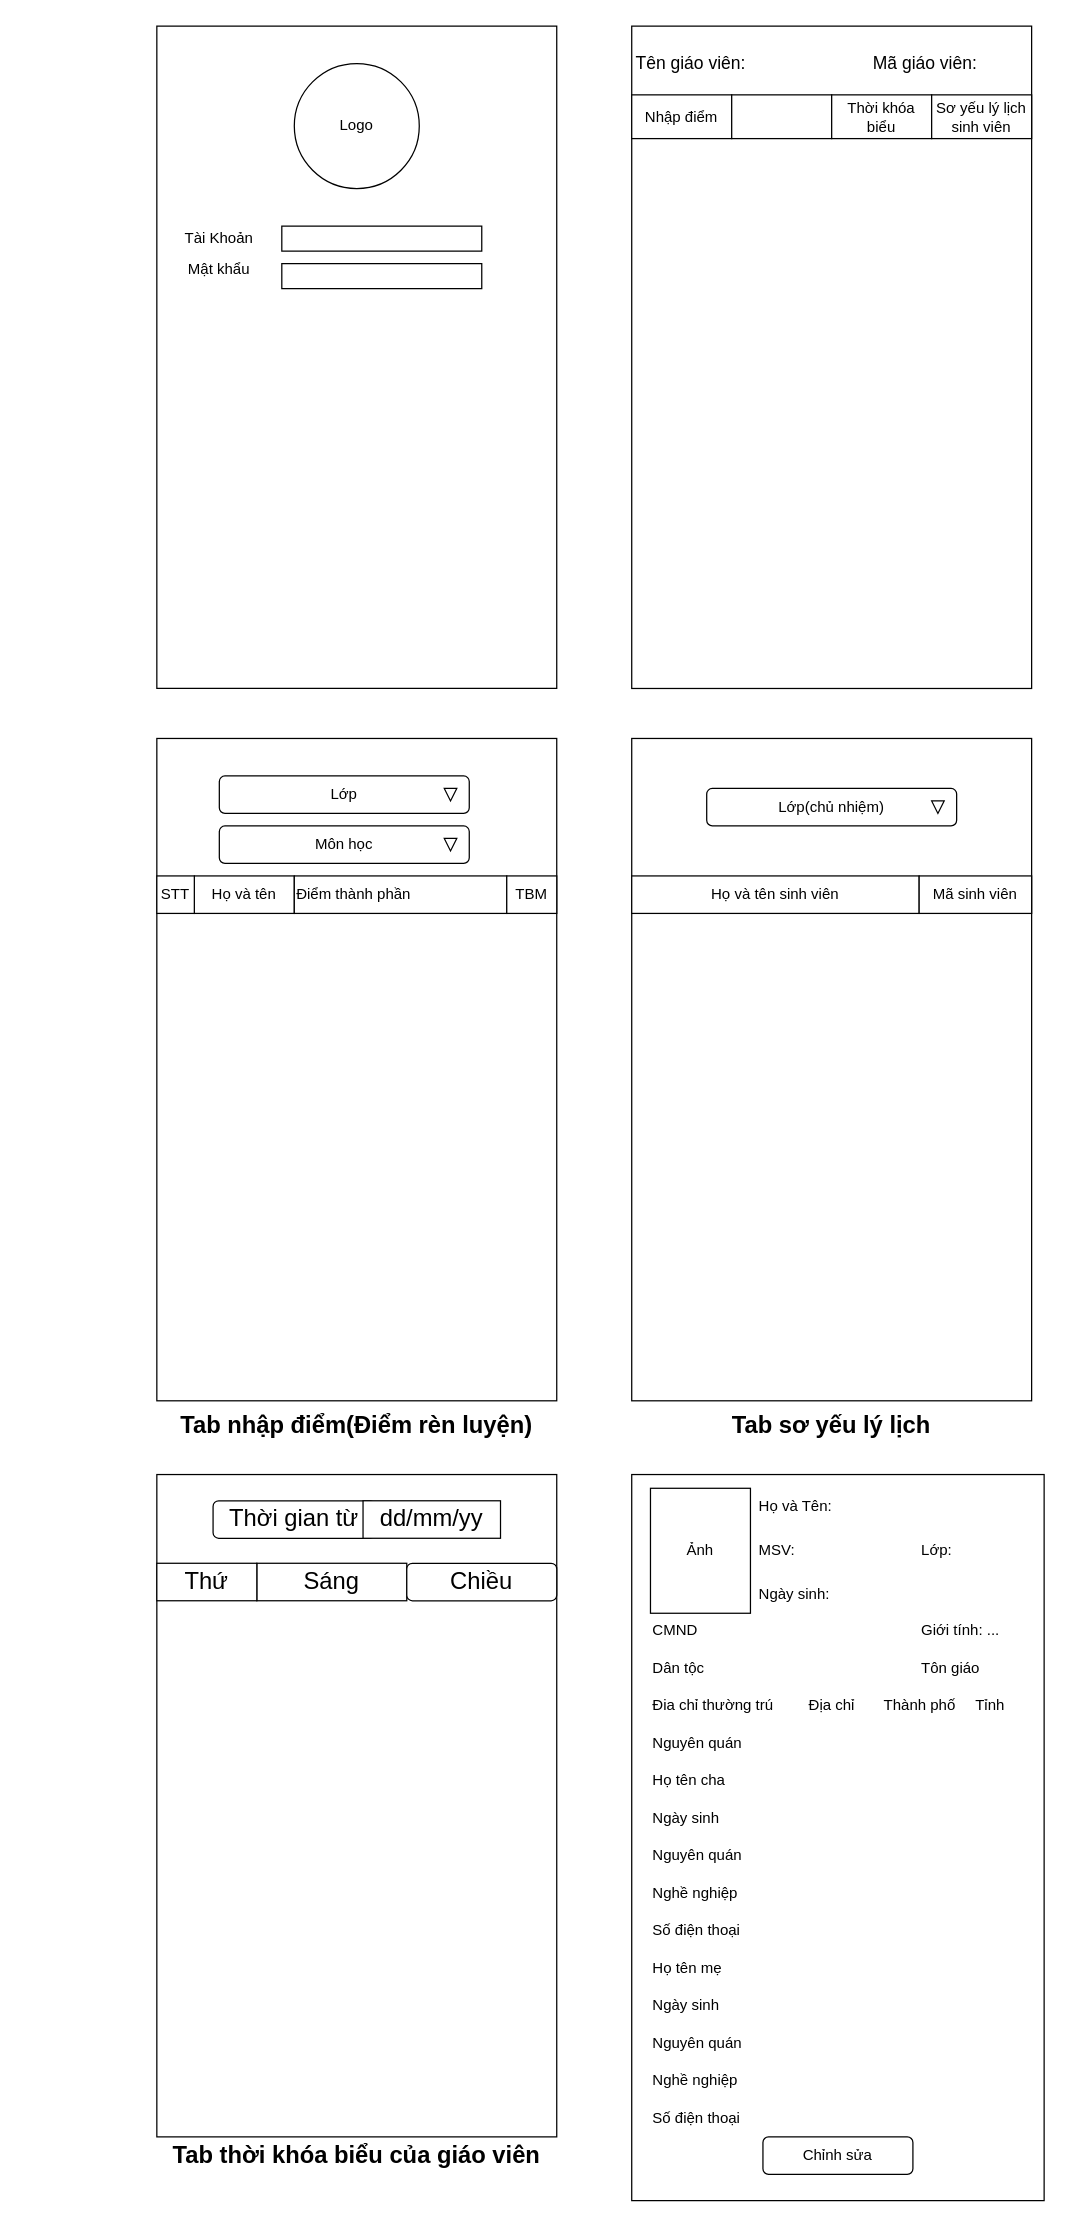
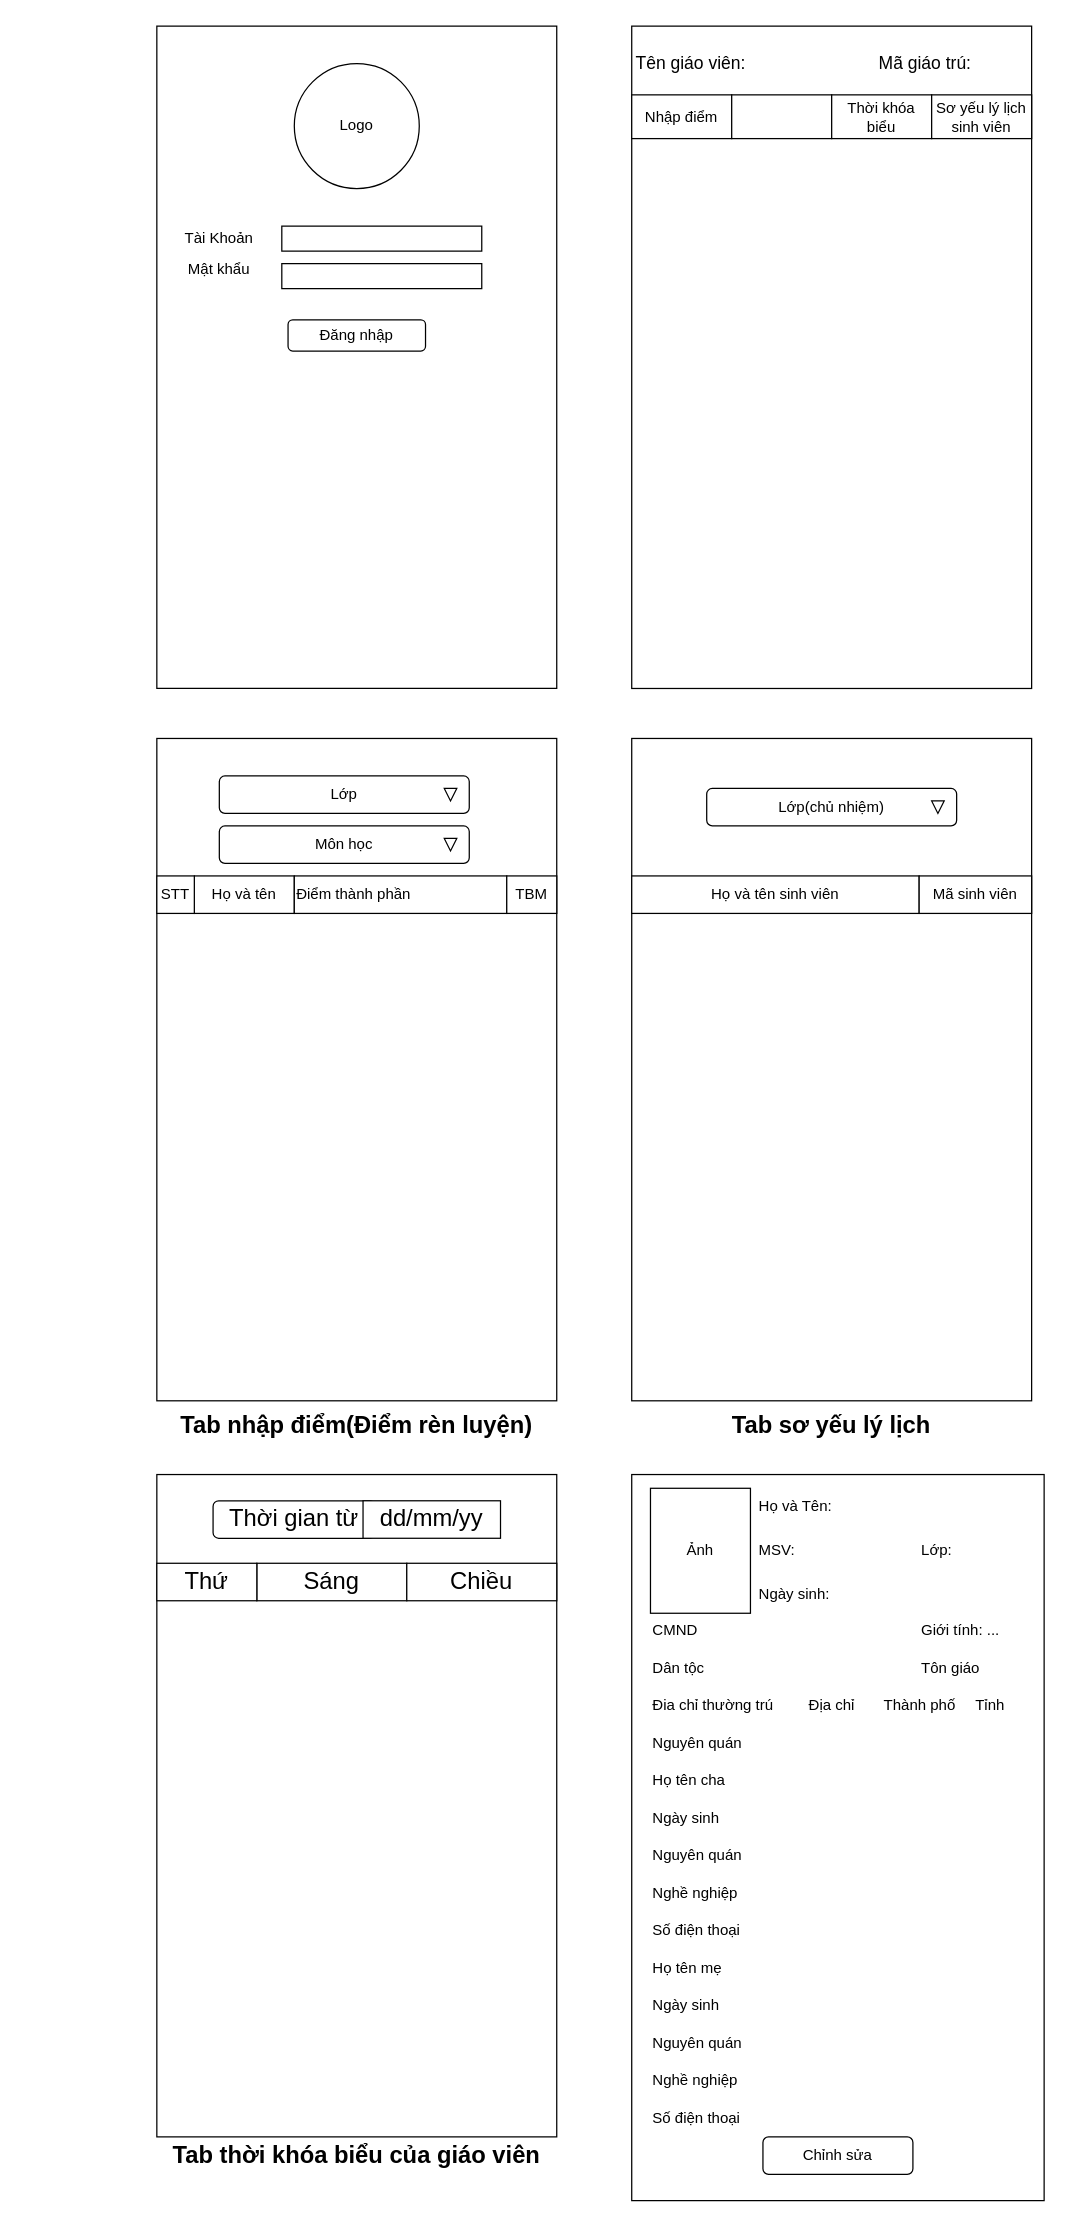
(926, 63) -> (926, 63)
none -> (357, 335)
(482, 1582) -> (482, 1582)
